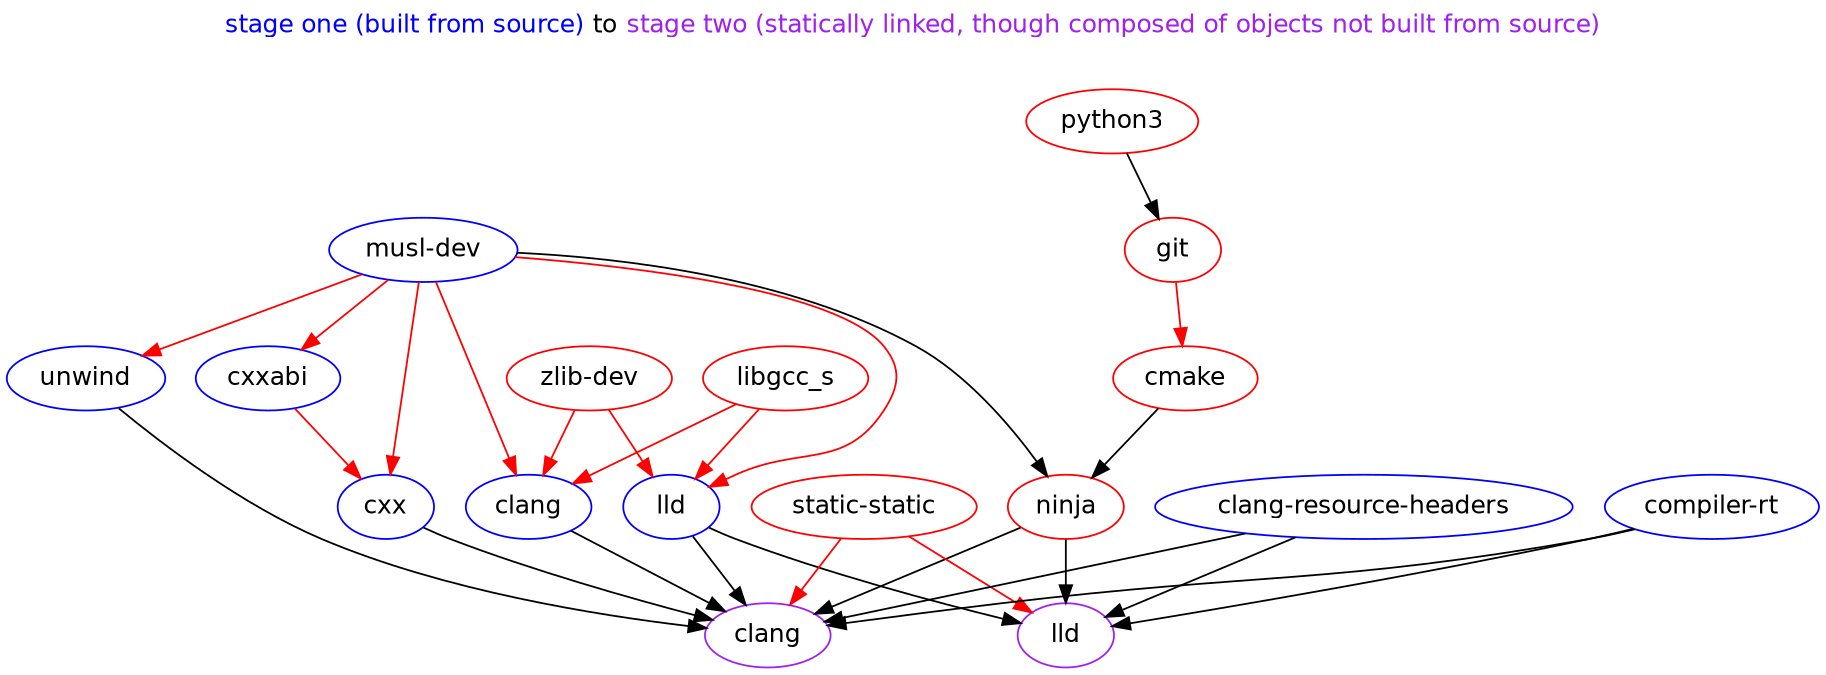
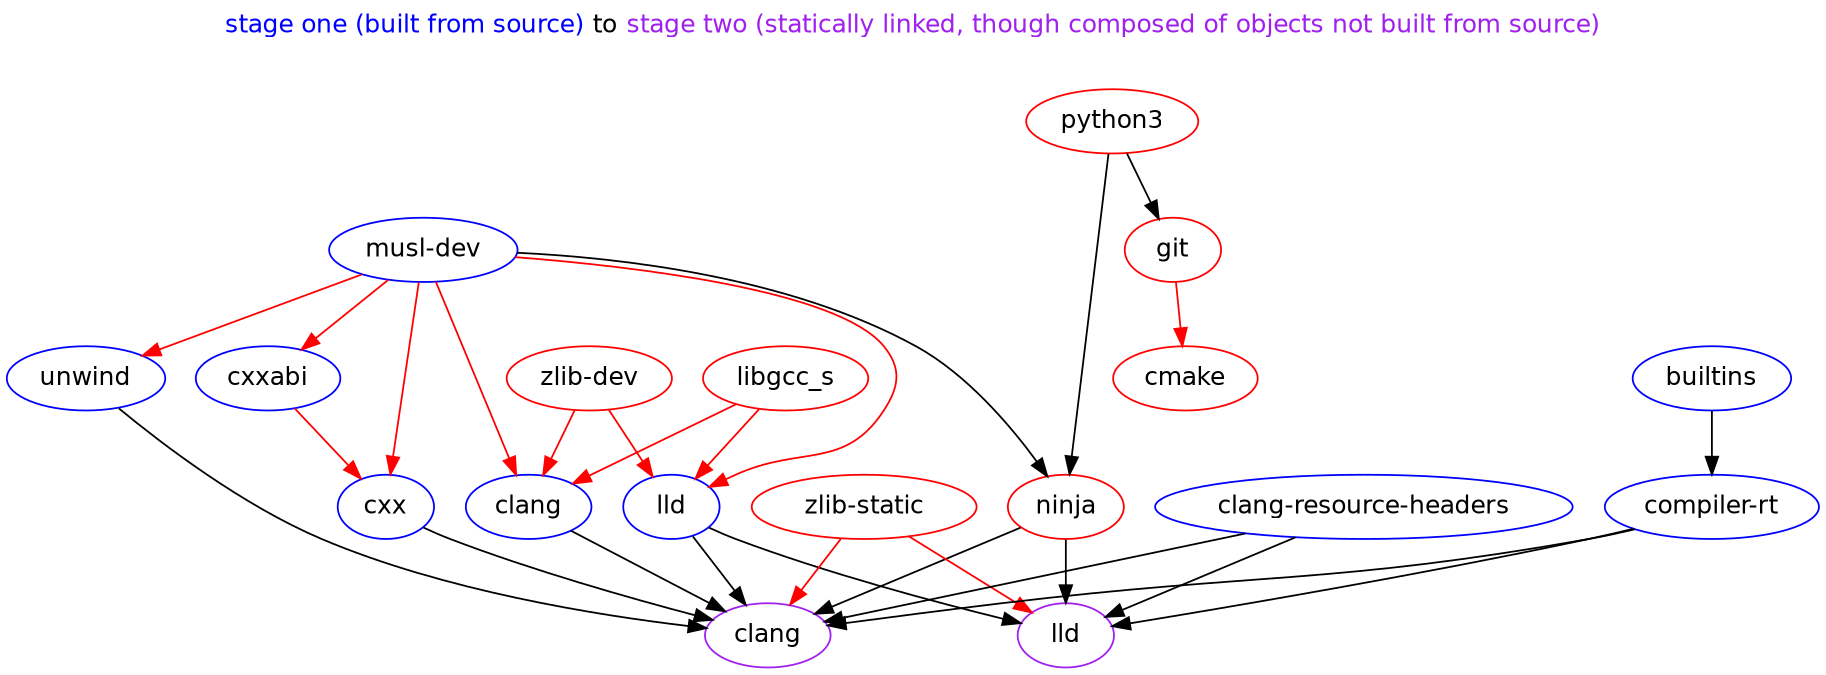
none -> (1712, 378)
(1132, 436) -> (1090, 305)
(864, 507) -> (864, 507)
